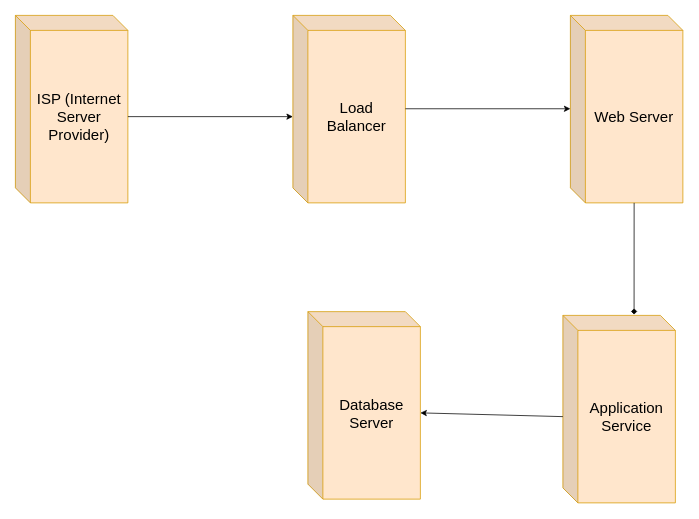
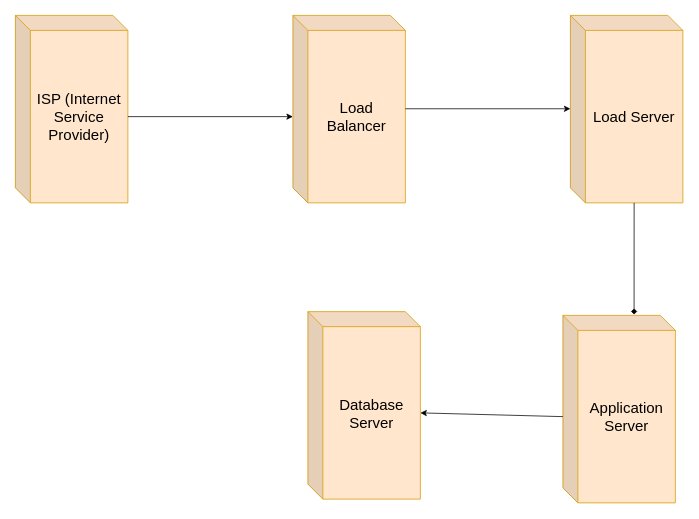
(79, 117) -> (79, 117)
(634, 117) -> (634, 117)
(627, 417) -> (627, 417)
